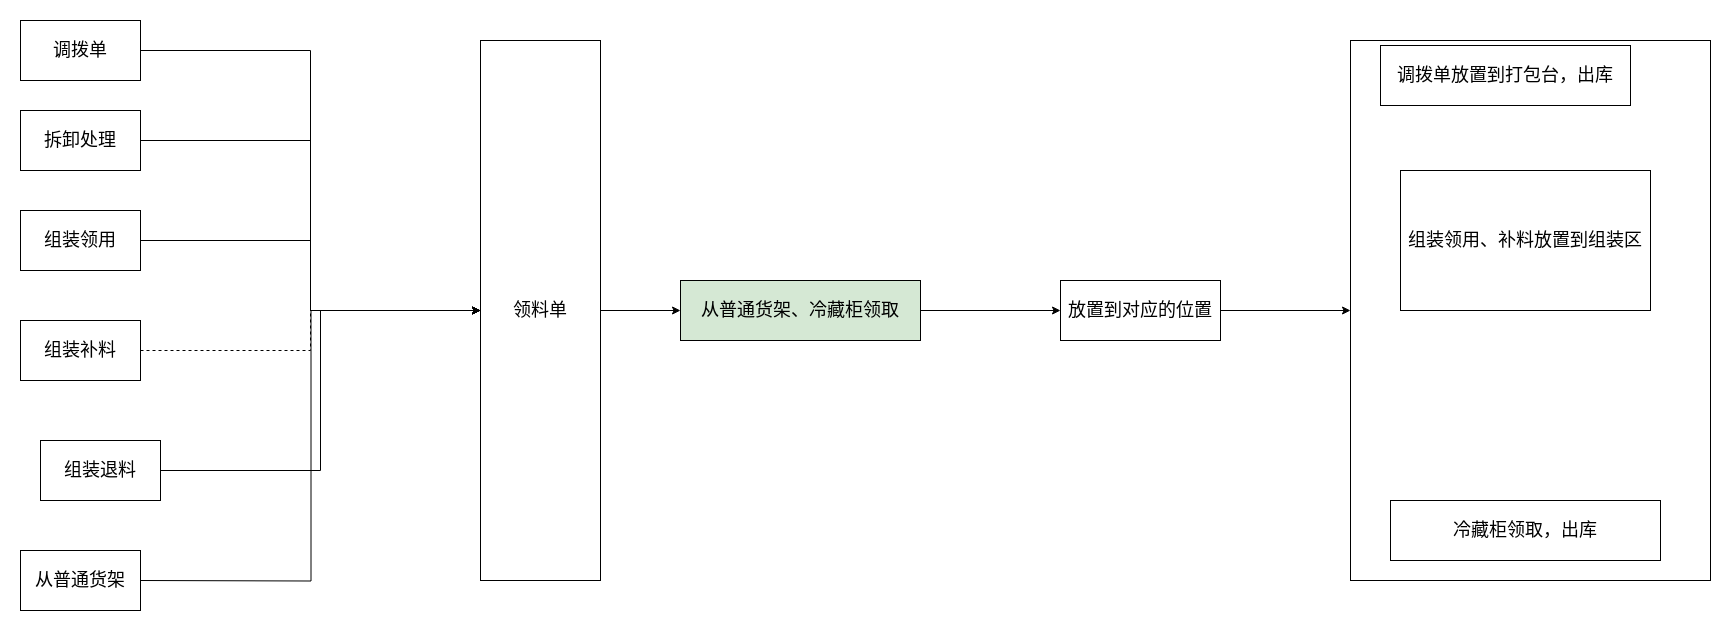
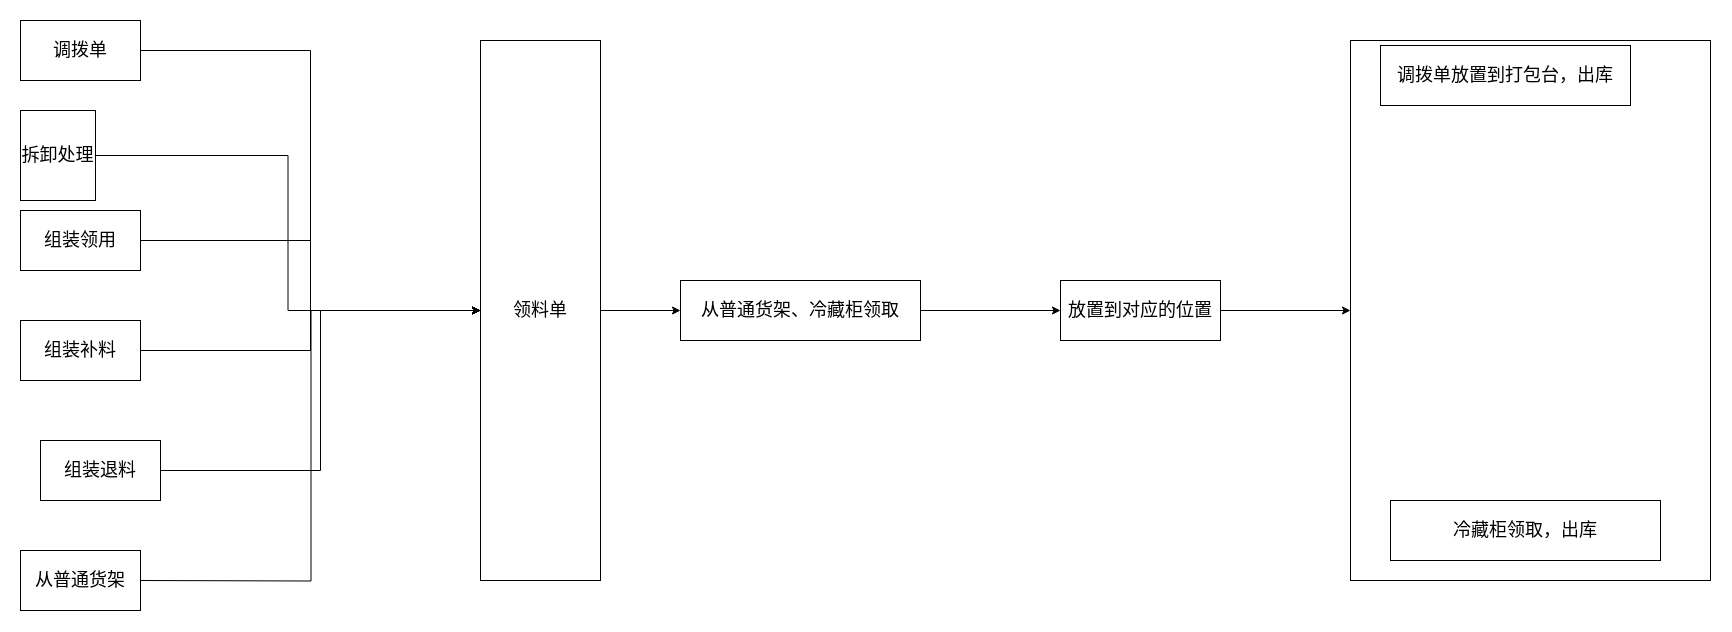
(311, 138) -> (311, 138)
(81, 141) -> (58, 156)
(1526, 241) -> none
(801, 311) -> (801, 311)
(225, 351) -> (225, 351)
